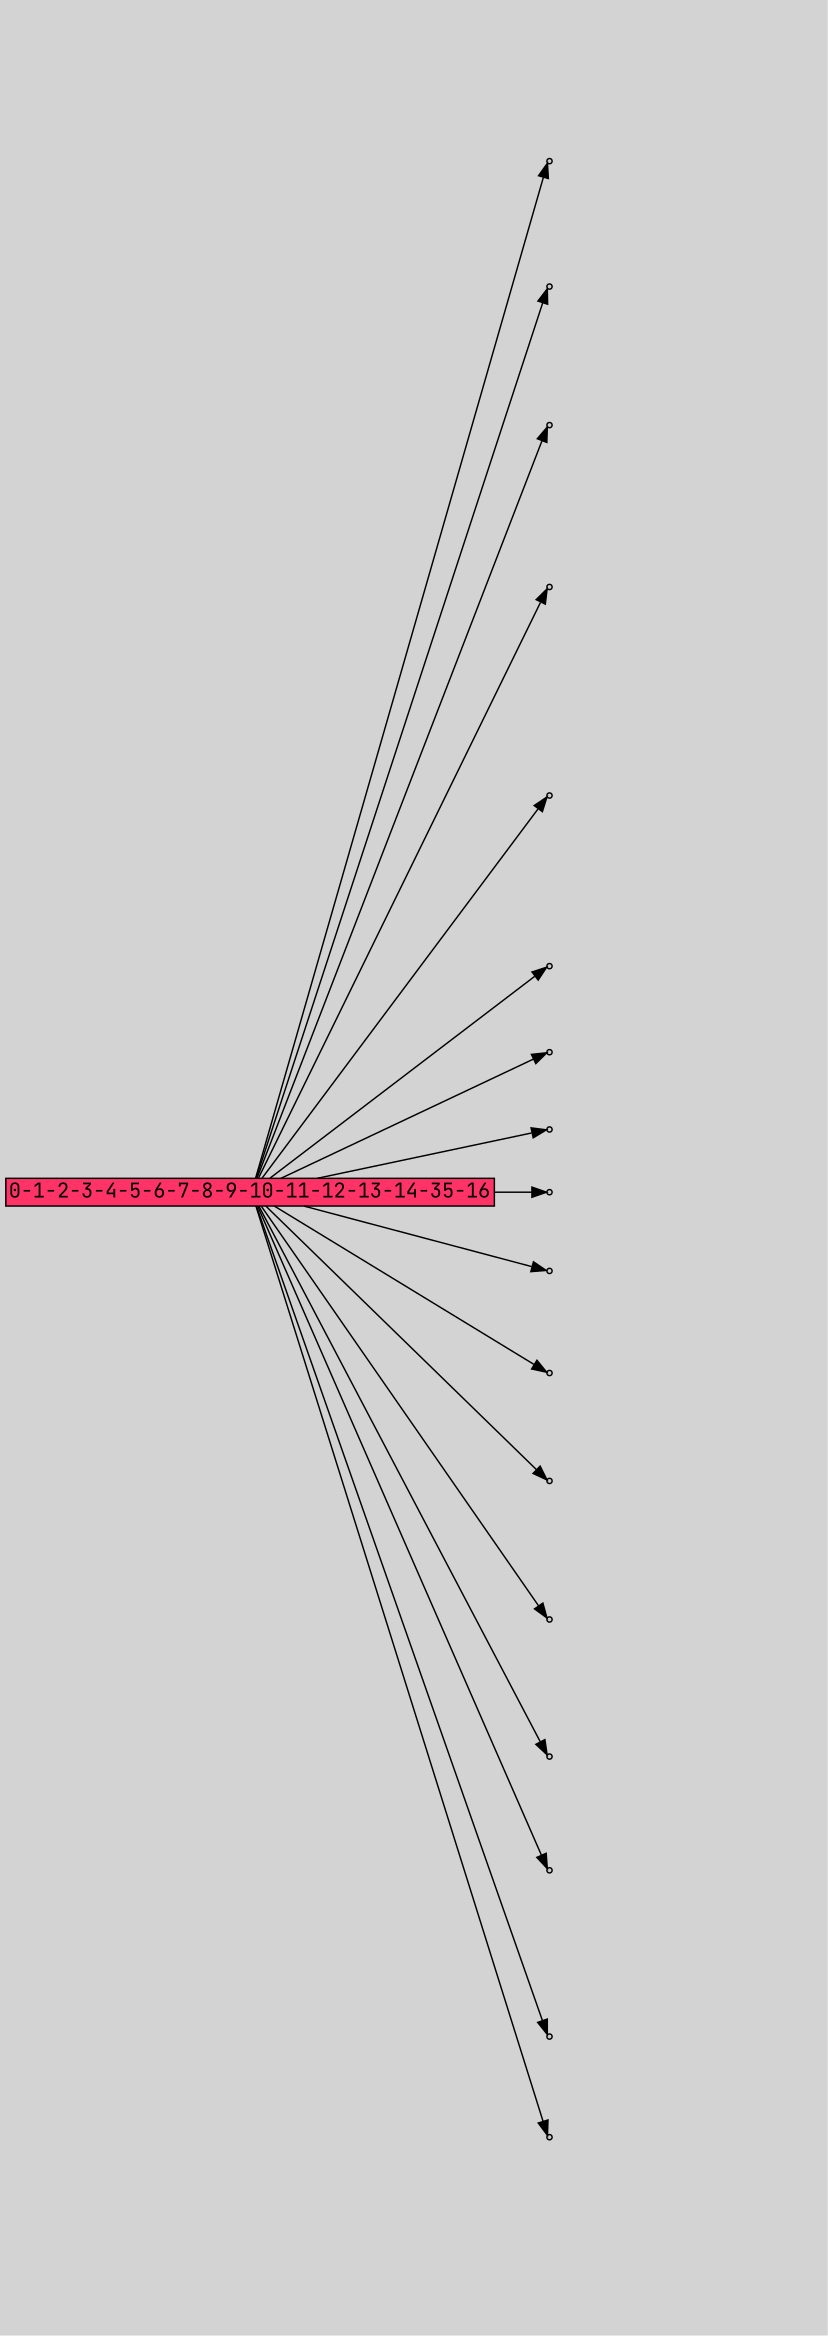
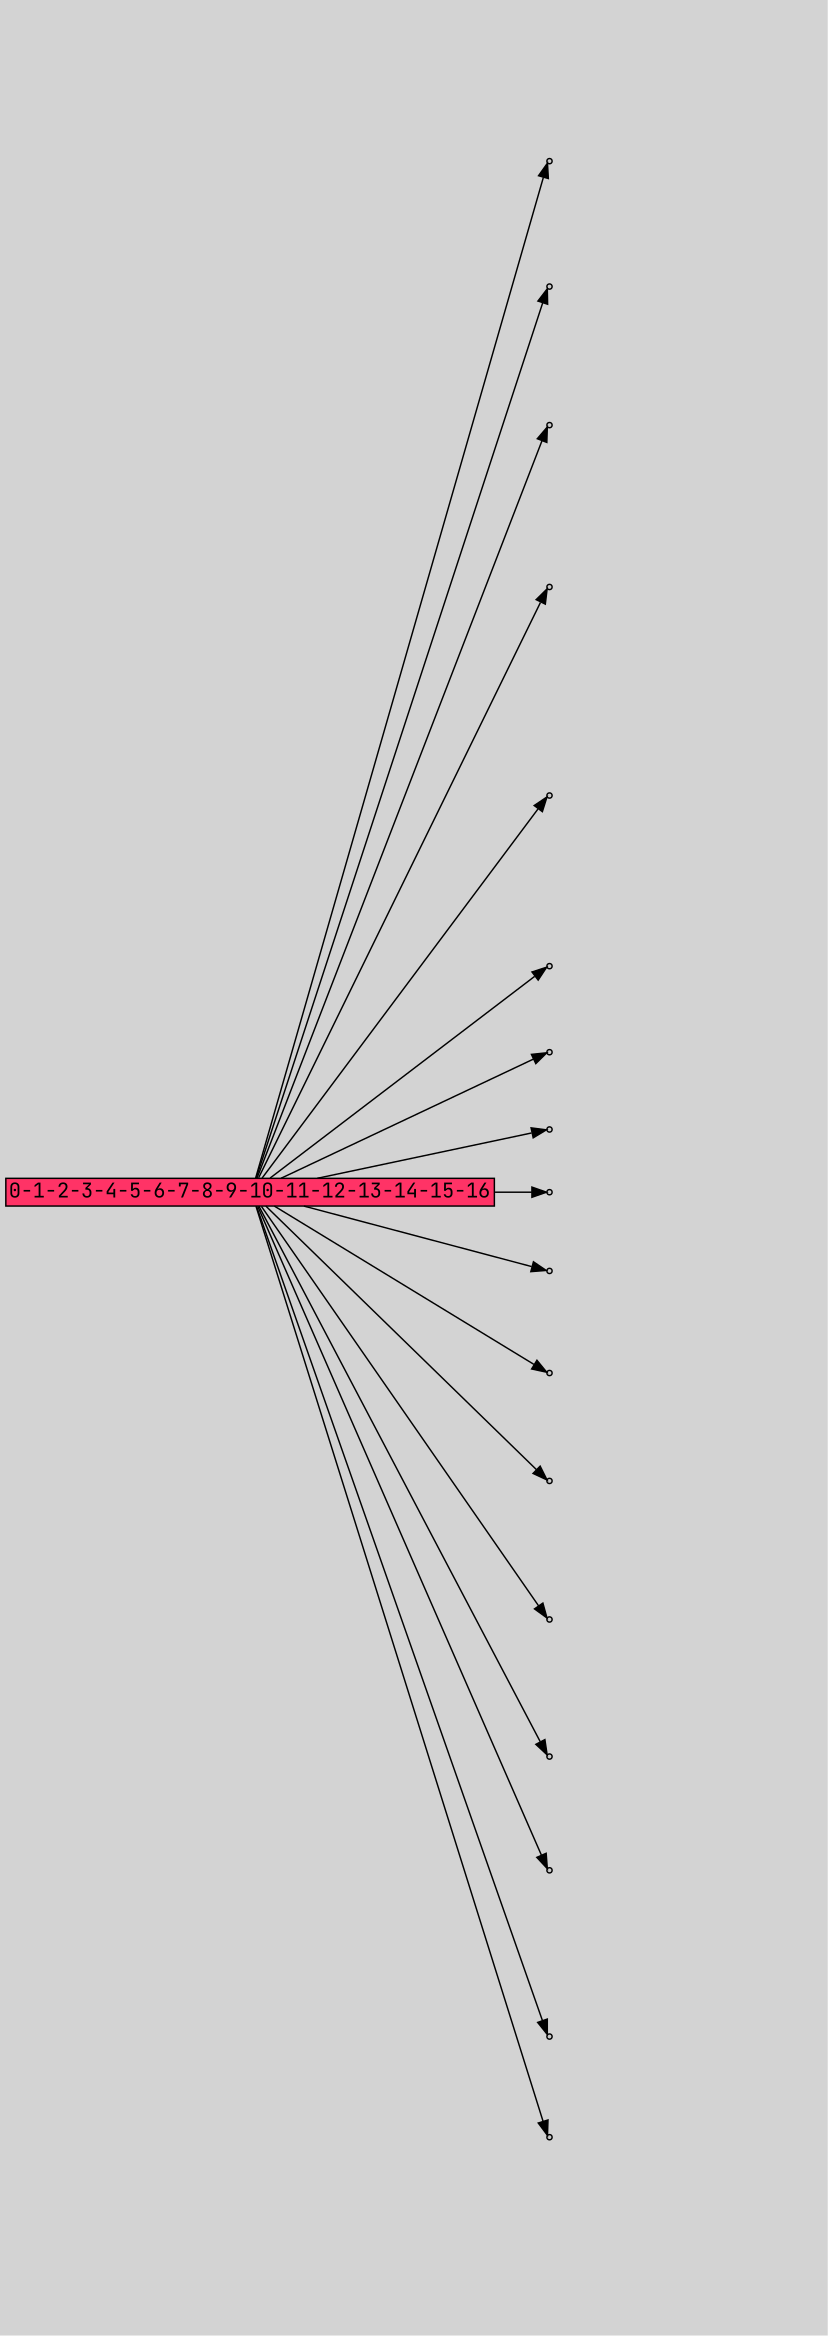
(250, 1192) -> (250, 1192)
